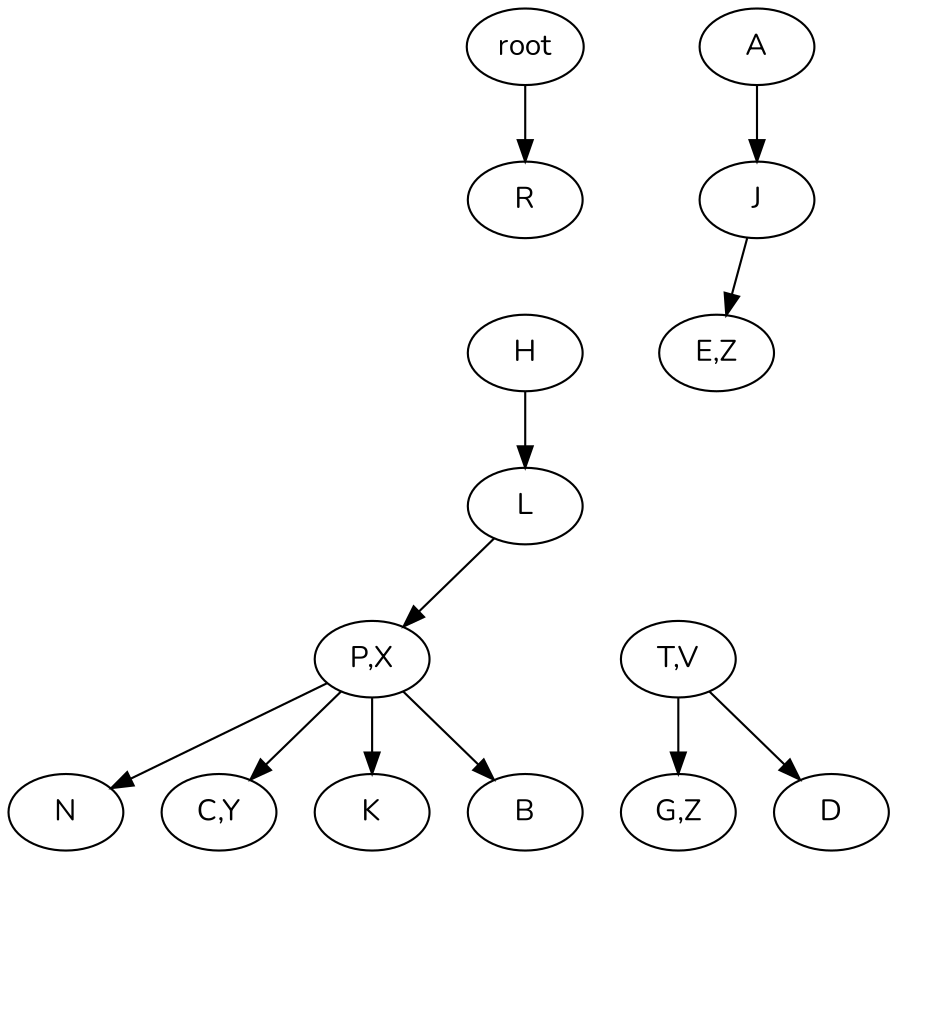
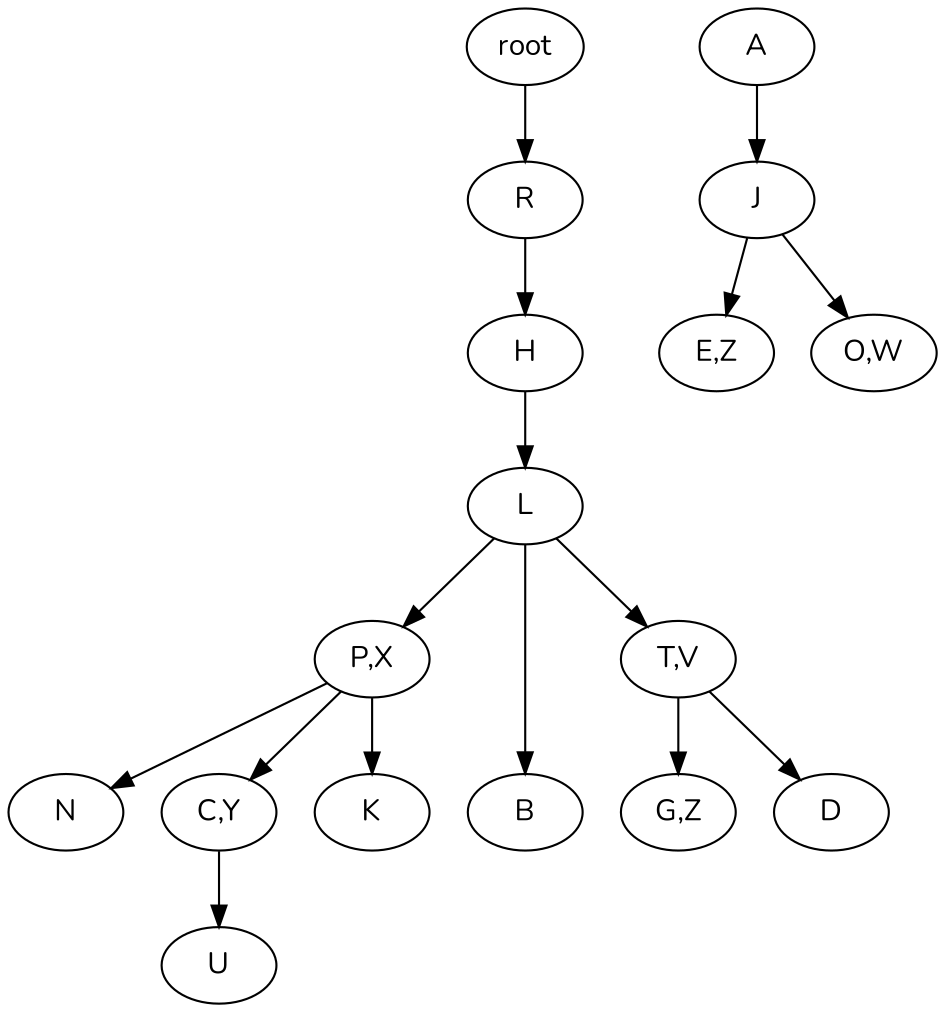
none -> (525, 266)
none -> (874, 353)
none -> (594, 575)
(441, 728) -> (525, 648)
none -> (219, 965)
